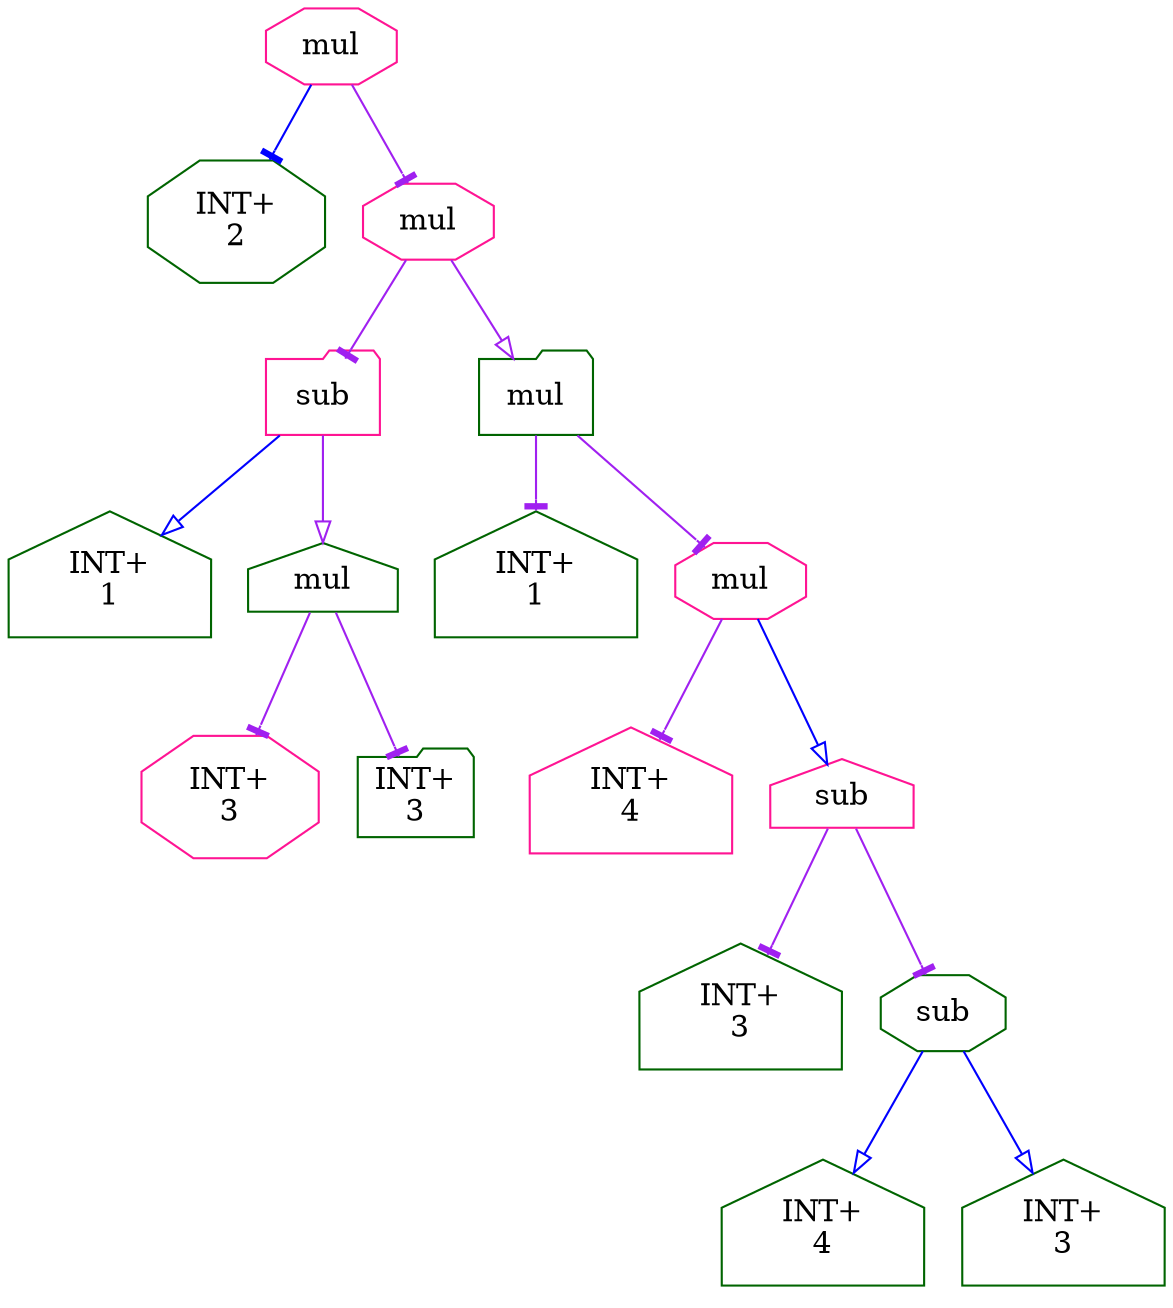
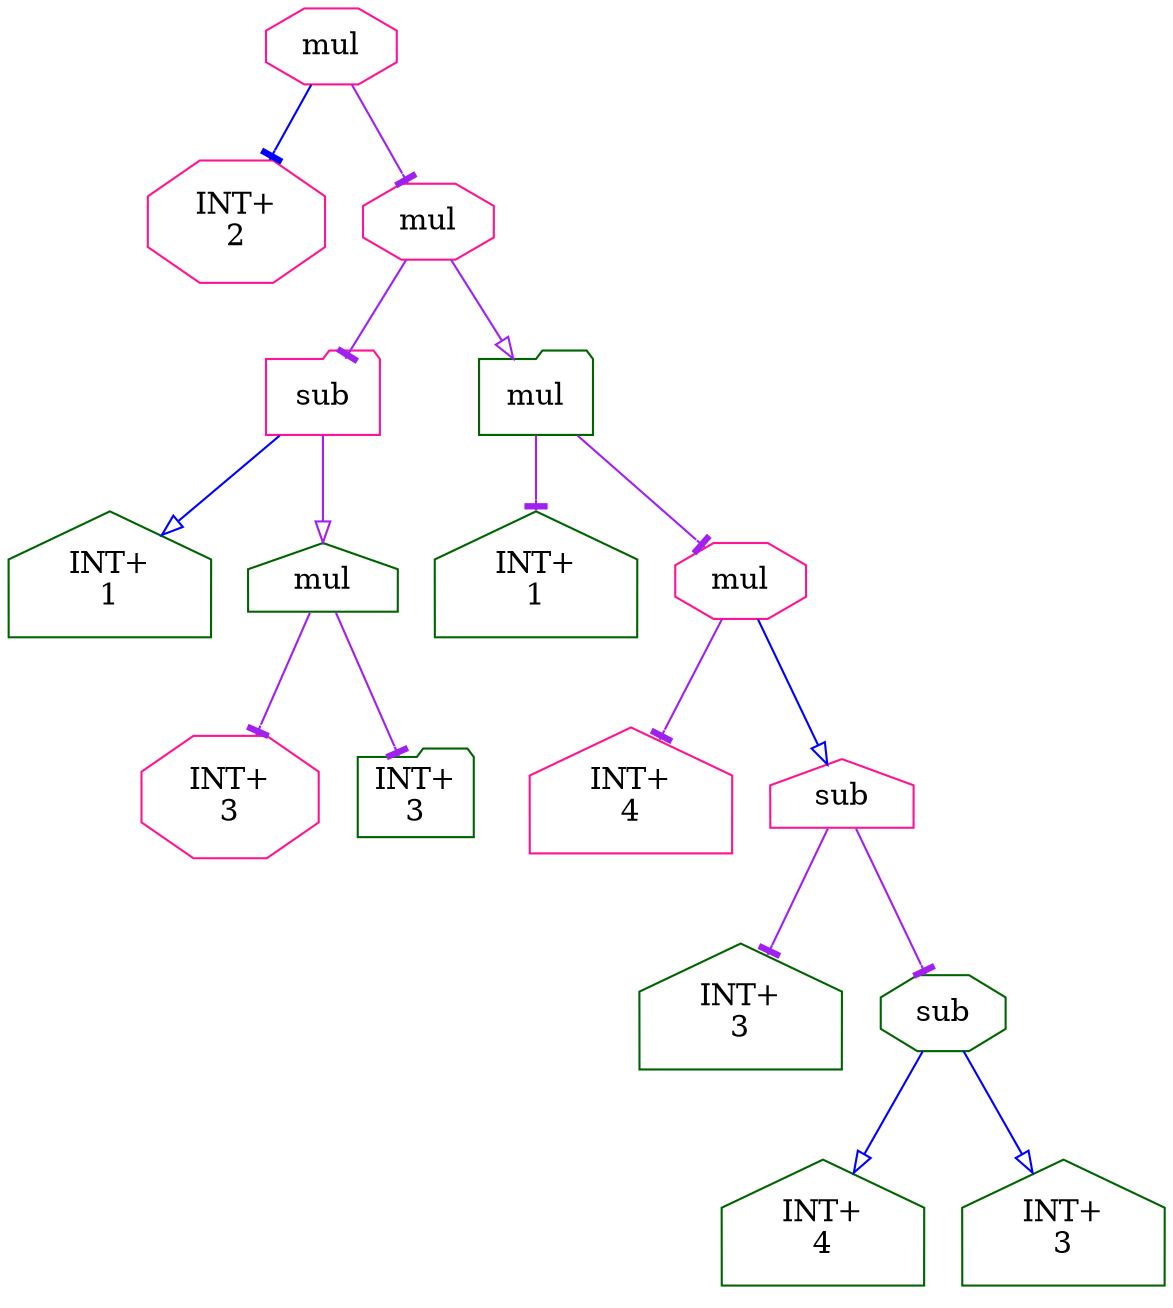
(236, 222) -> (236, 222)
